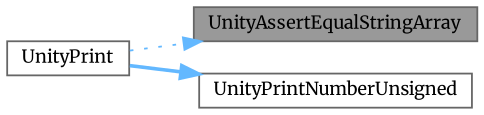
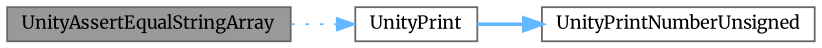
(157, 47) -> (314, 24)
